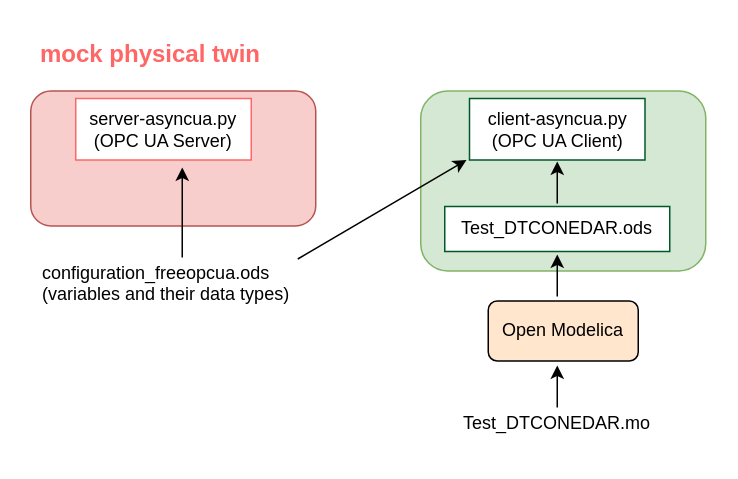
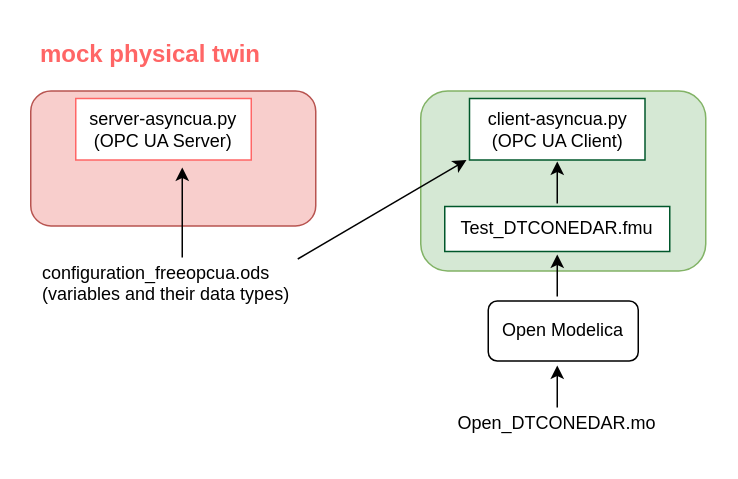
(557, 229) -> (557, 229)
(563, 331) -> (563, 331)
(557, 424) -> (557, 424)
